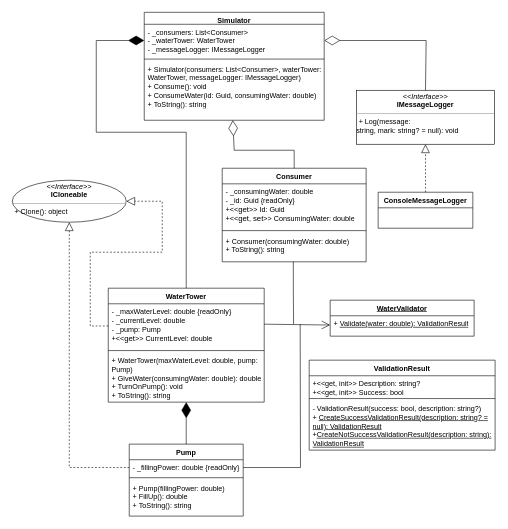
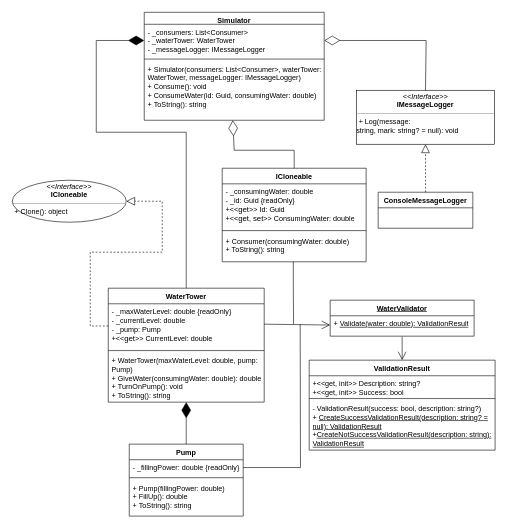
(294, 177) -> (294, 177)
none -> (402, 348)
(69, 378) -> none
